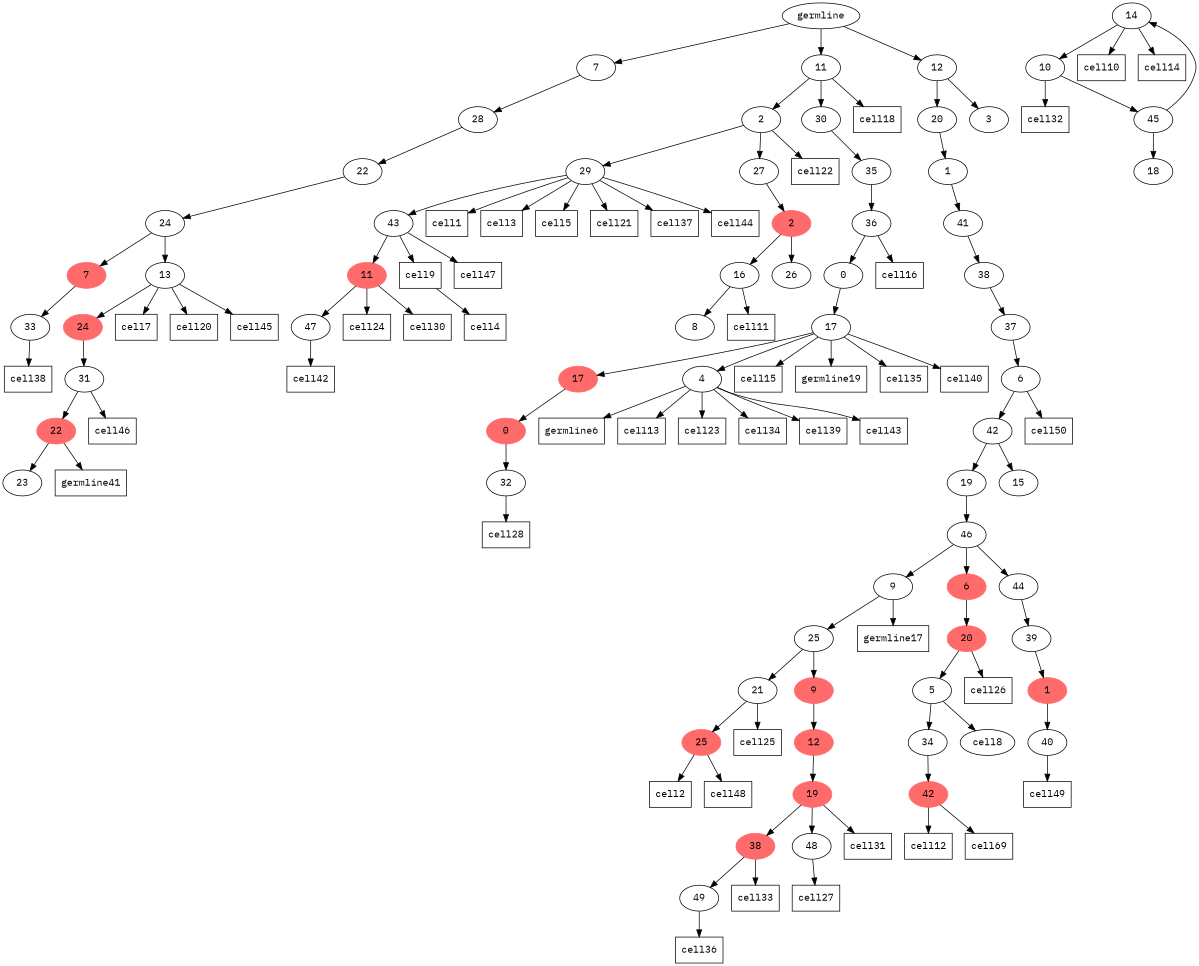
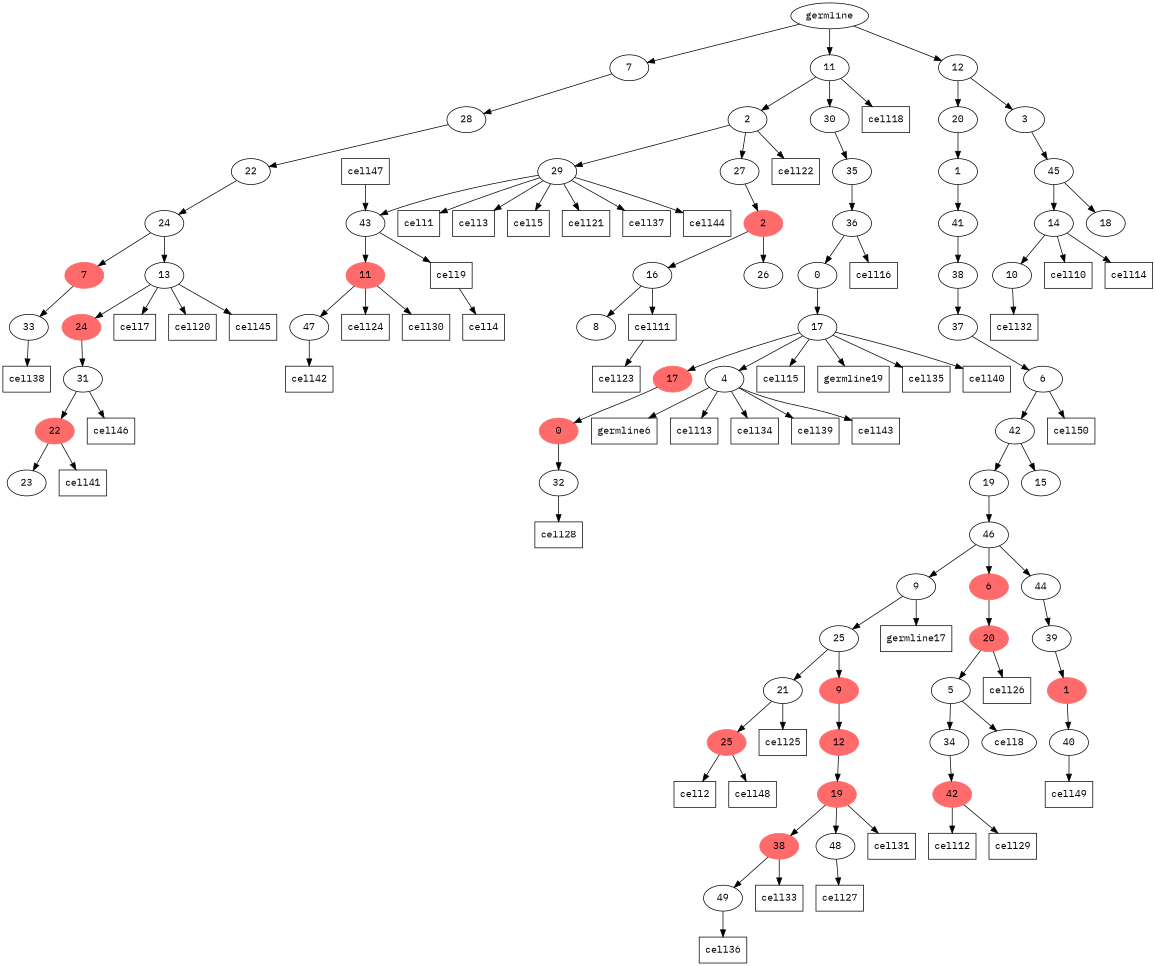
(1096, 92) -> (1038, 142)
(429, 246) -> (365, 194)
(702, 402) -> (636, 350)
(91, 483) -> (83, 483)
(989, 846) -> (1013, 846)
